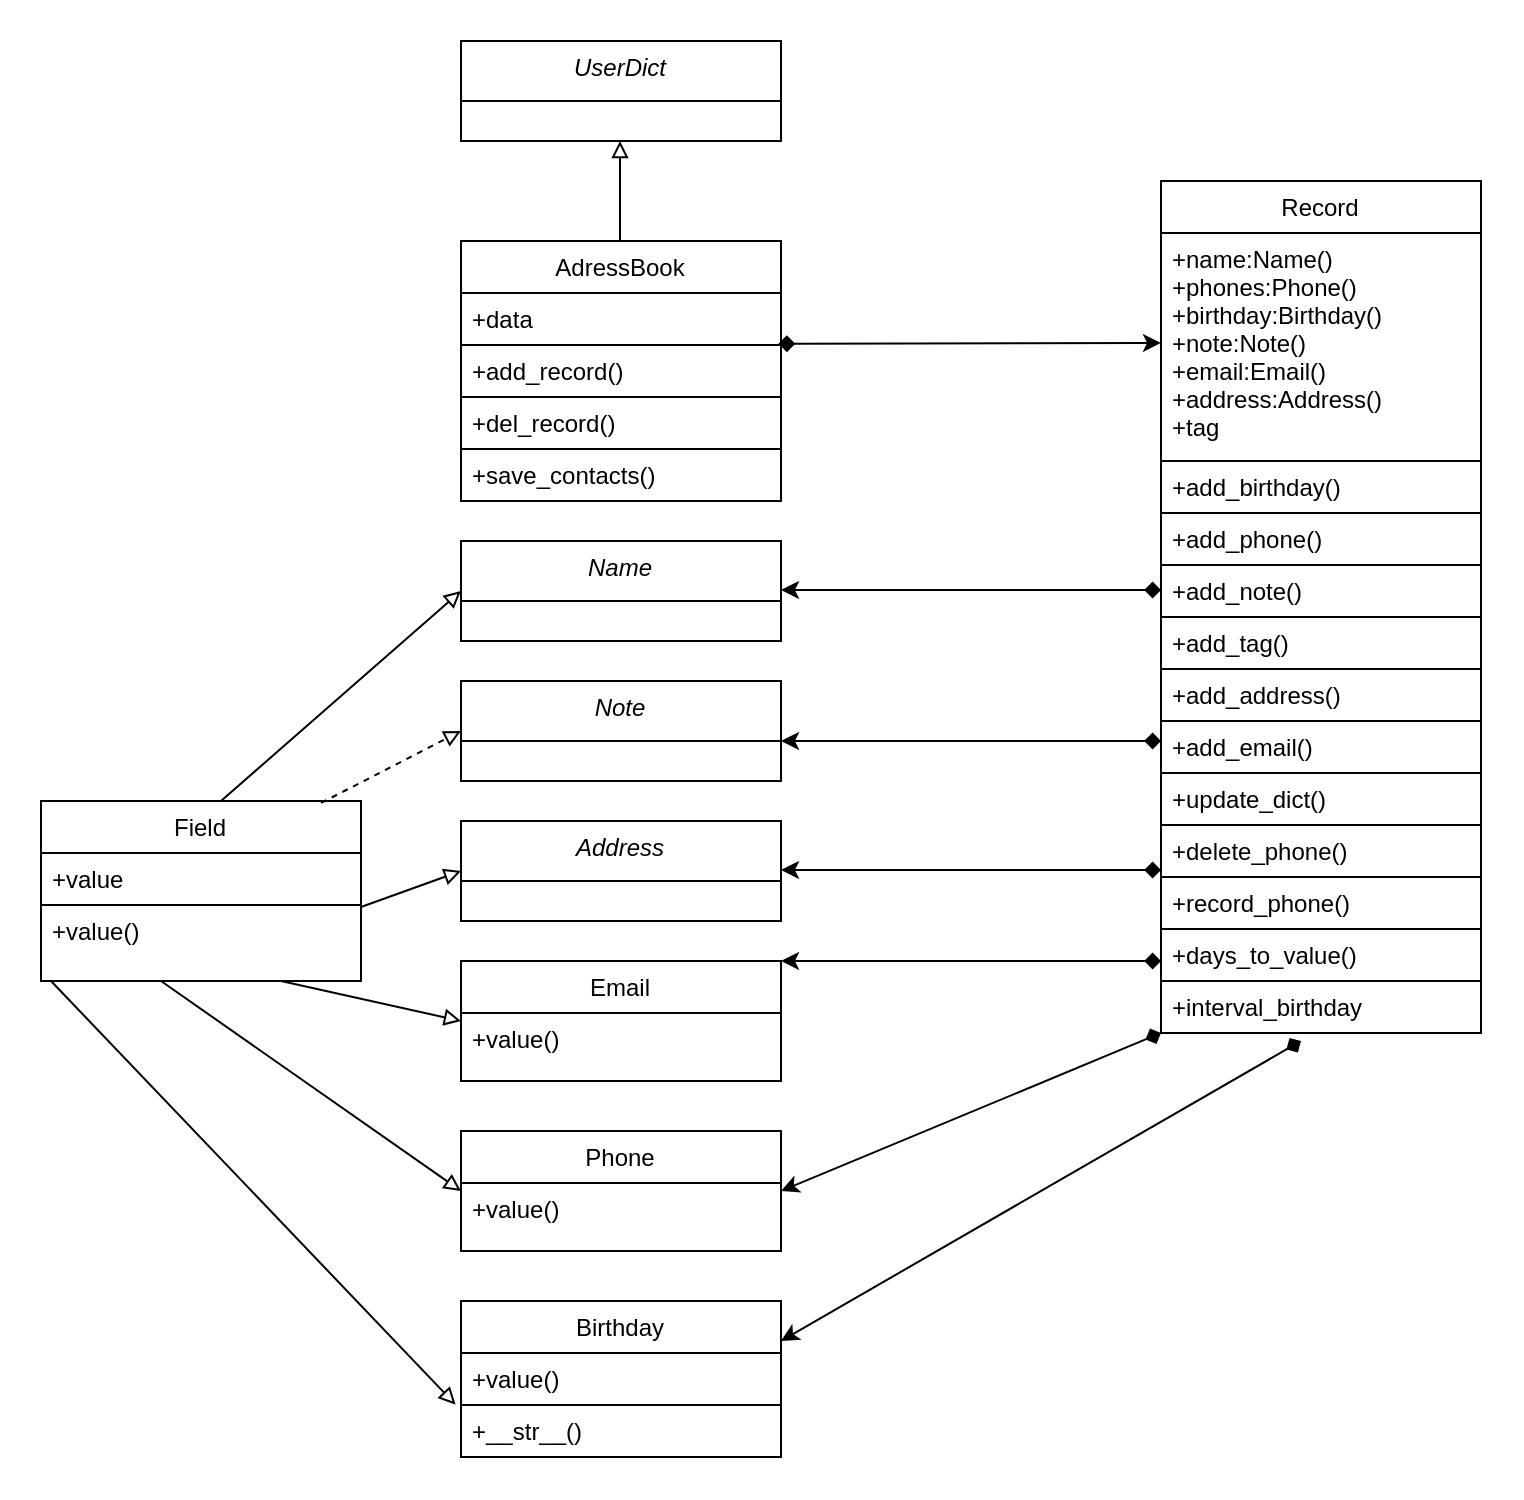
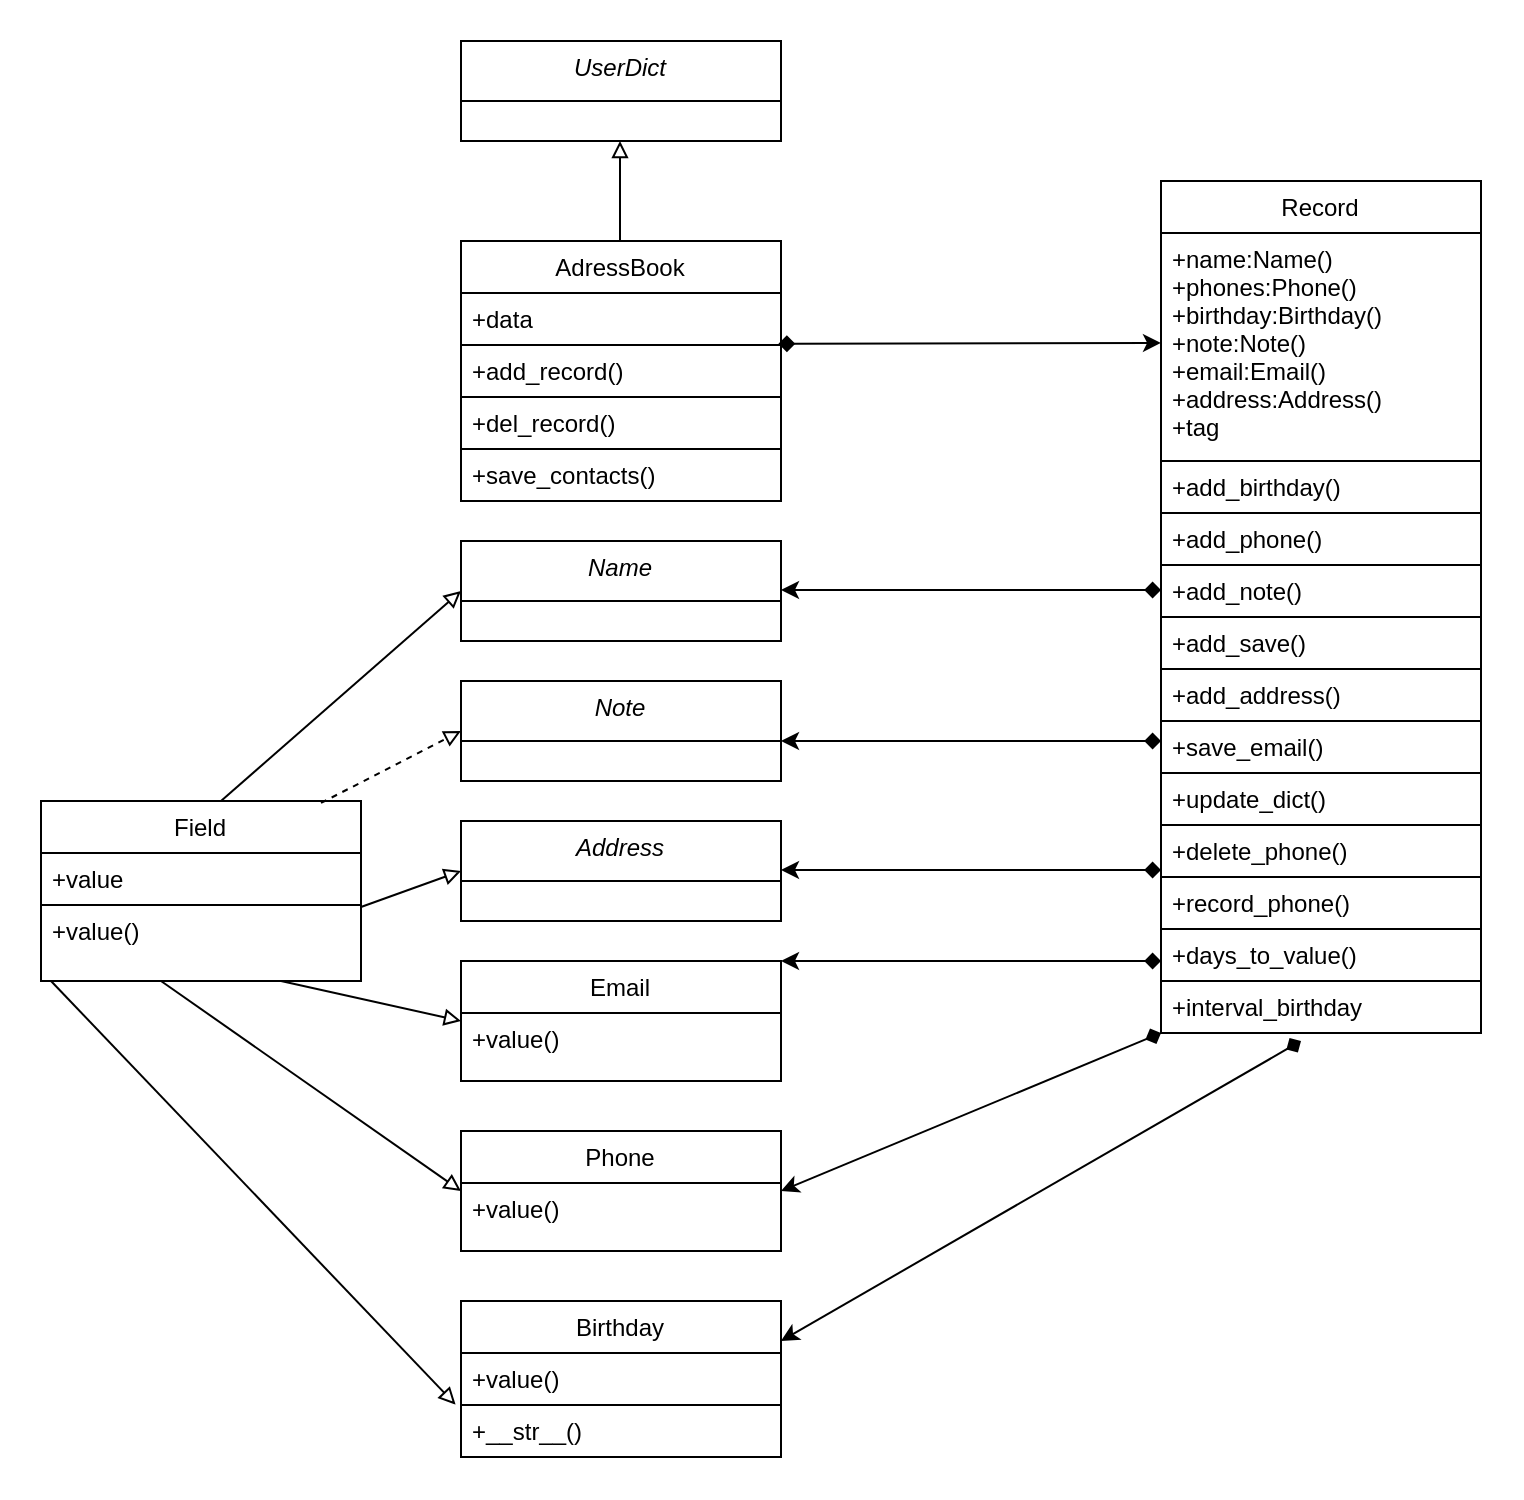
(1239, 644) -> (1246, 644)
(1246, 748) -> (1253, 748)
